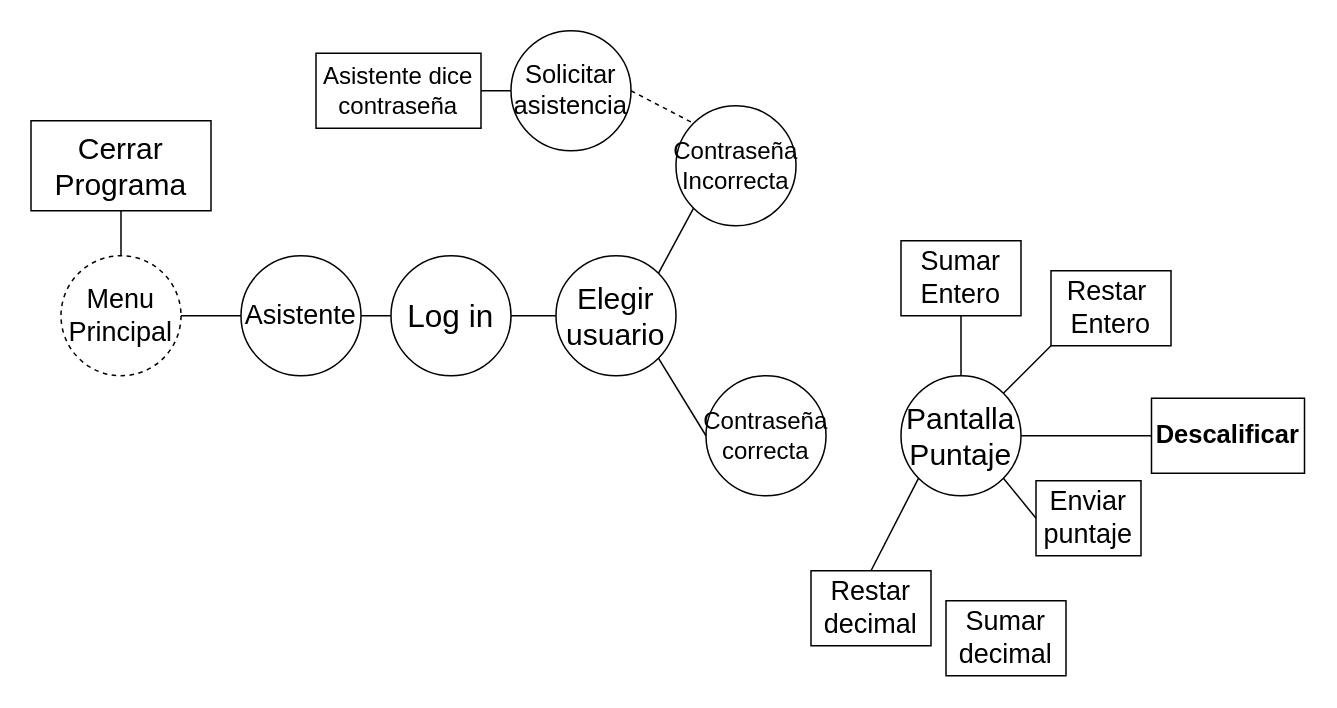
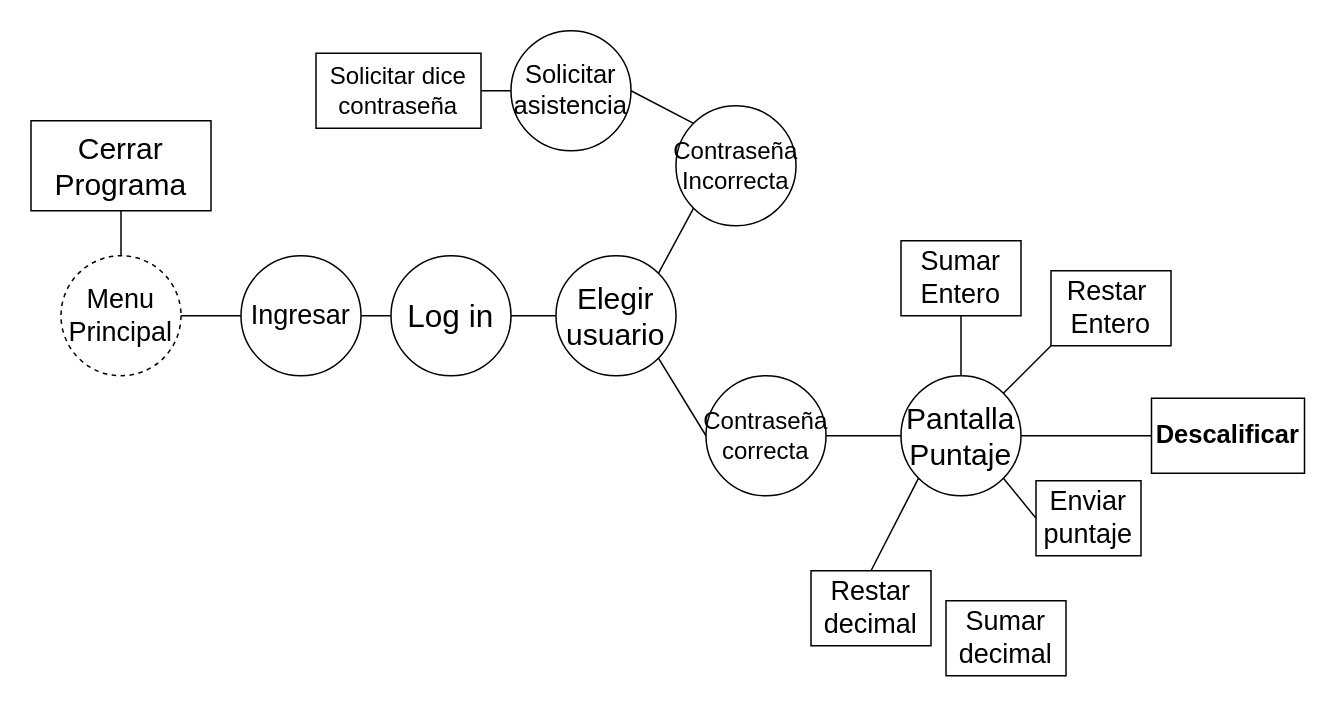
(398, 91) -> (398, 91)
(663, 108) -> (663, 108)
(301, 316) -> (301, 316)
none -> (863, 436)
